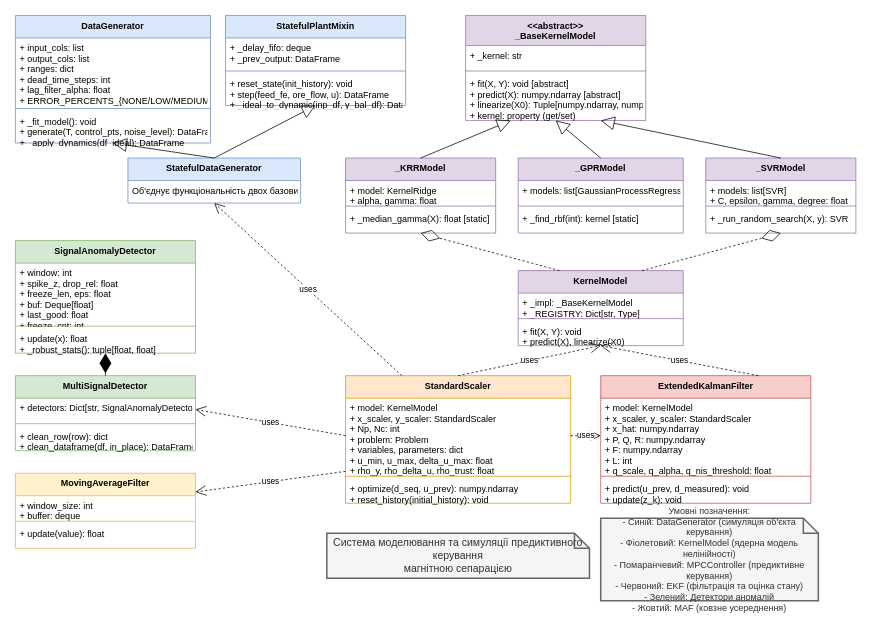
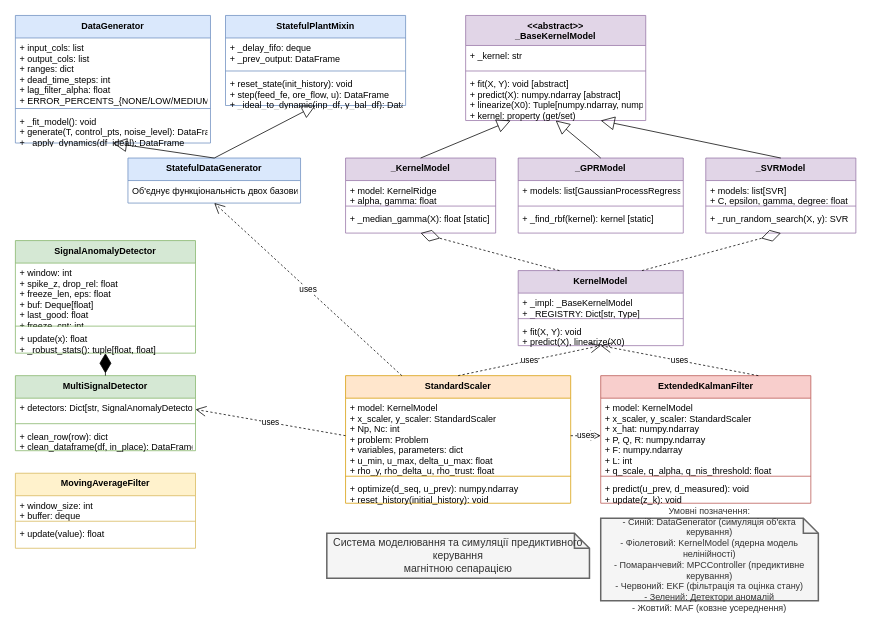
(420, 168) -> (420, 168)
(596, 219) -> (603, 219)
(271, 481) -> none
